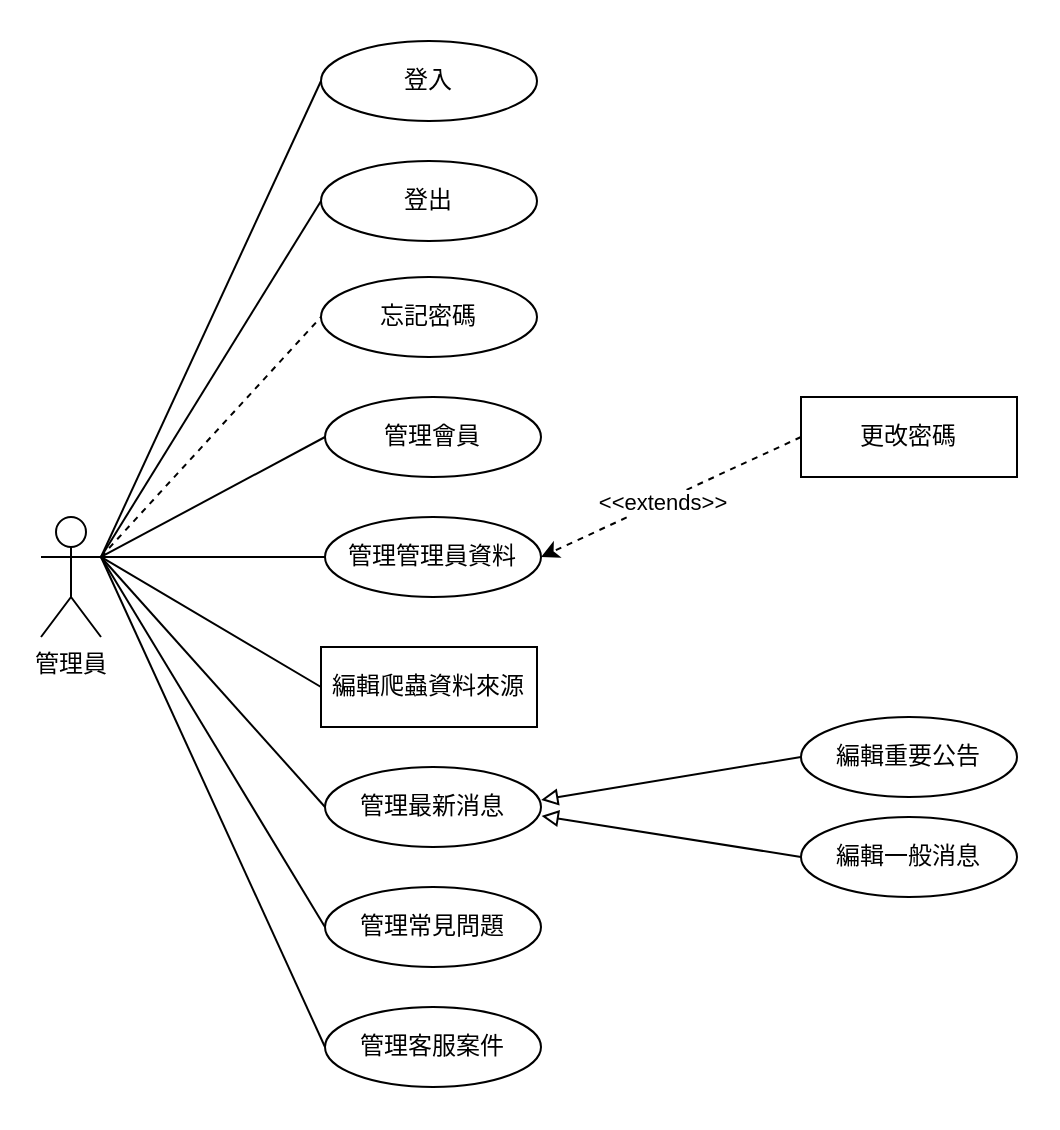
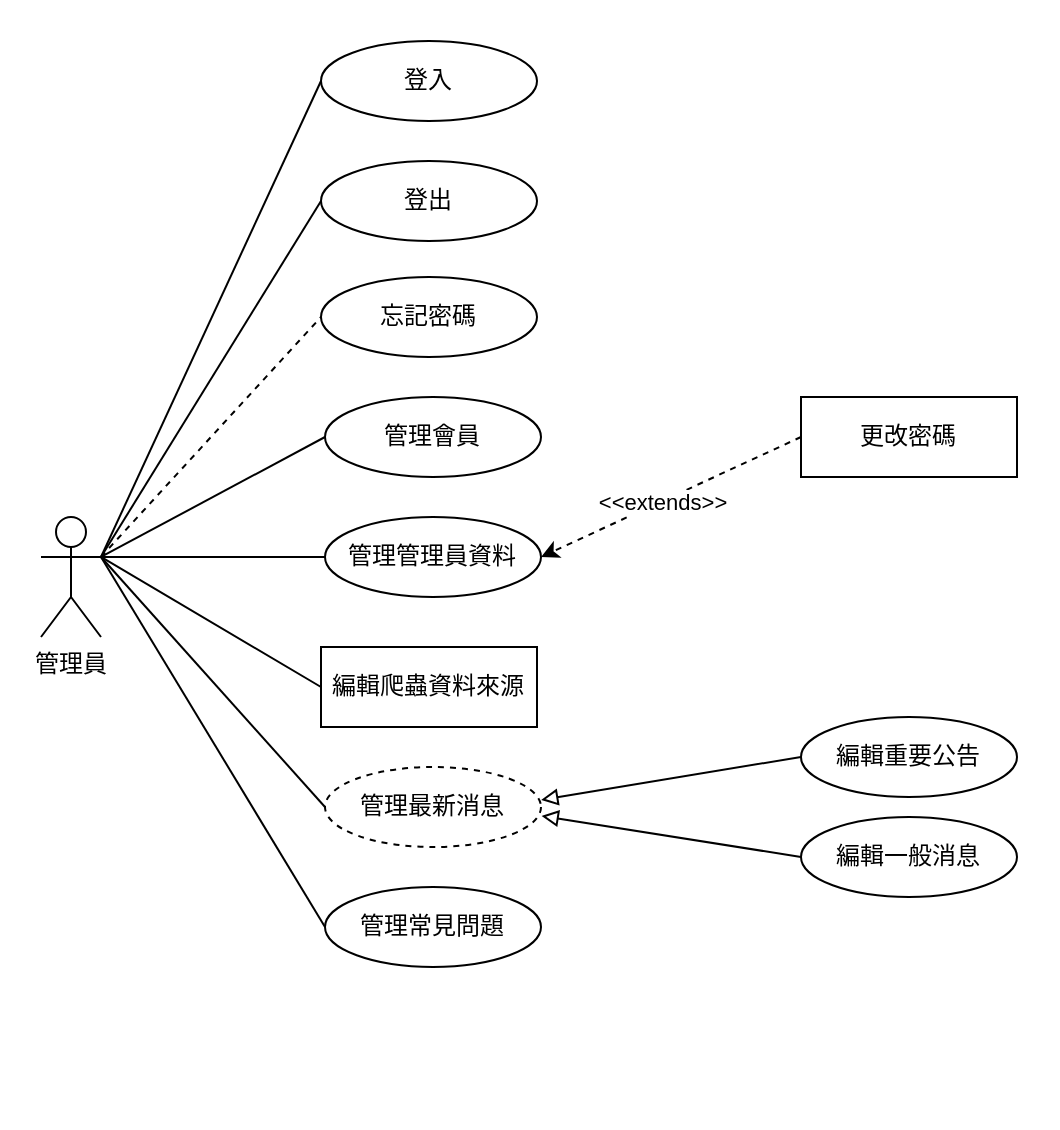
(433, 807) -> (433, 807)
(218, 813) -> none
(433, 1047) -> none
